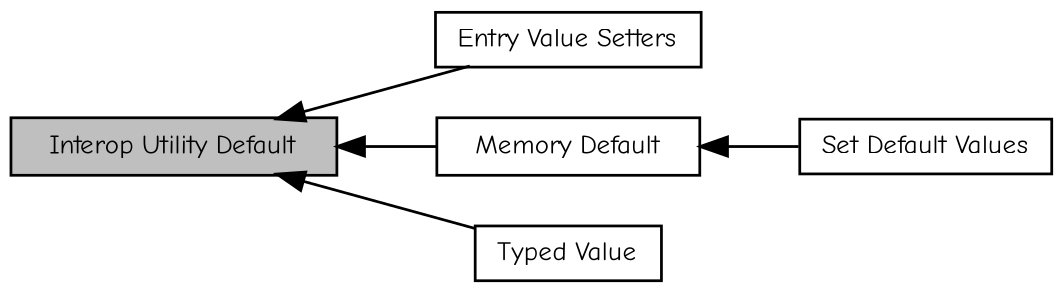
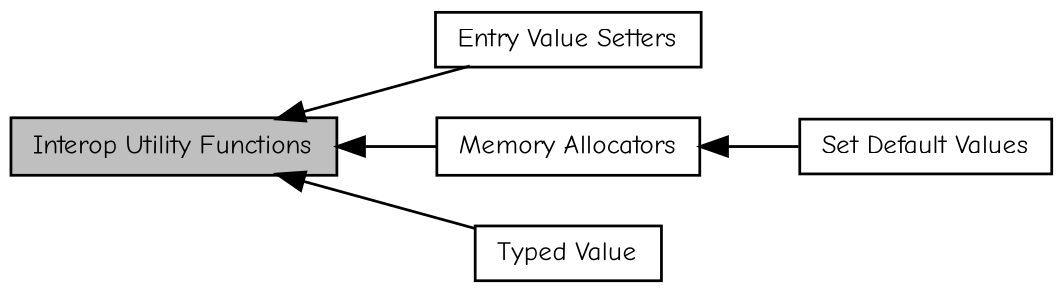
(174, 147) -> (174, 147)
(568, 147) -> (568, 147)
